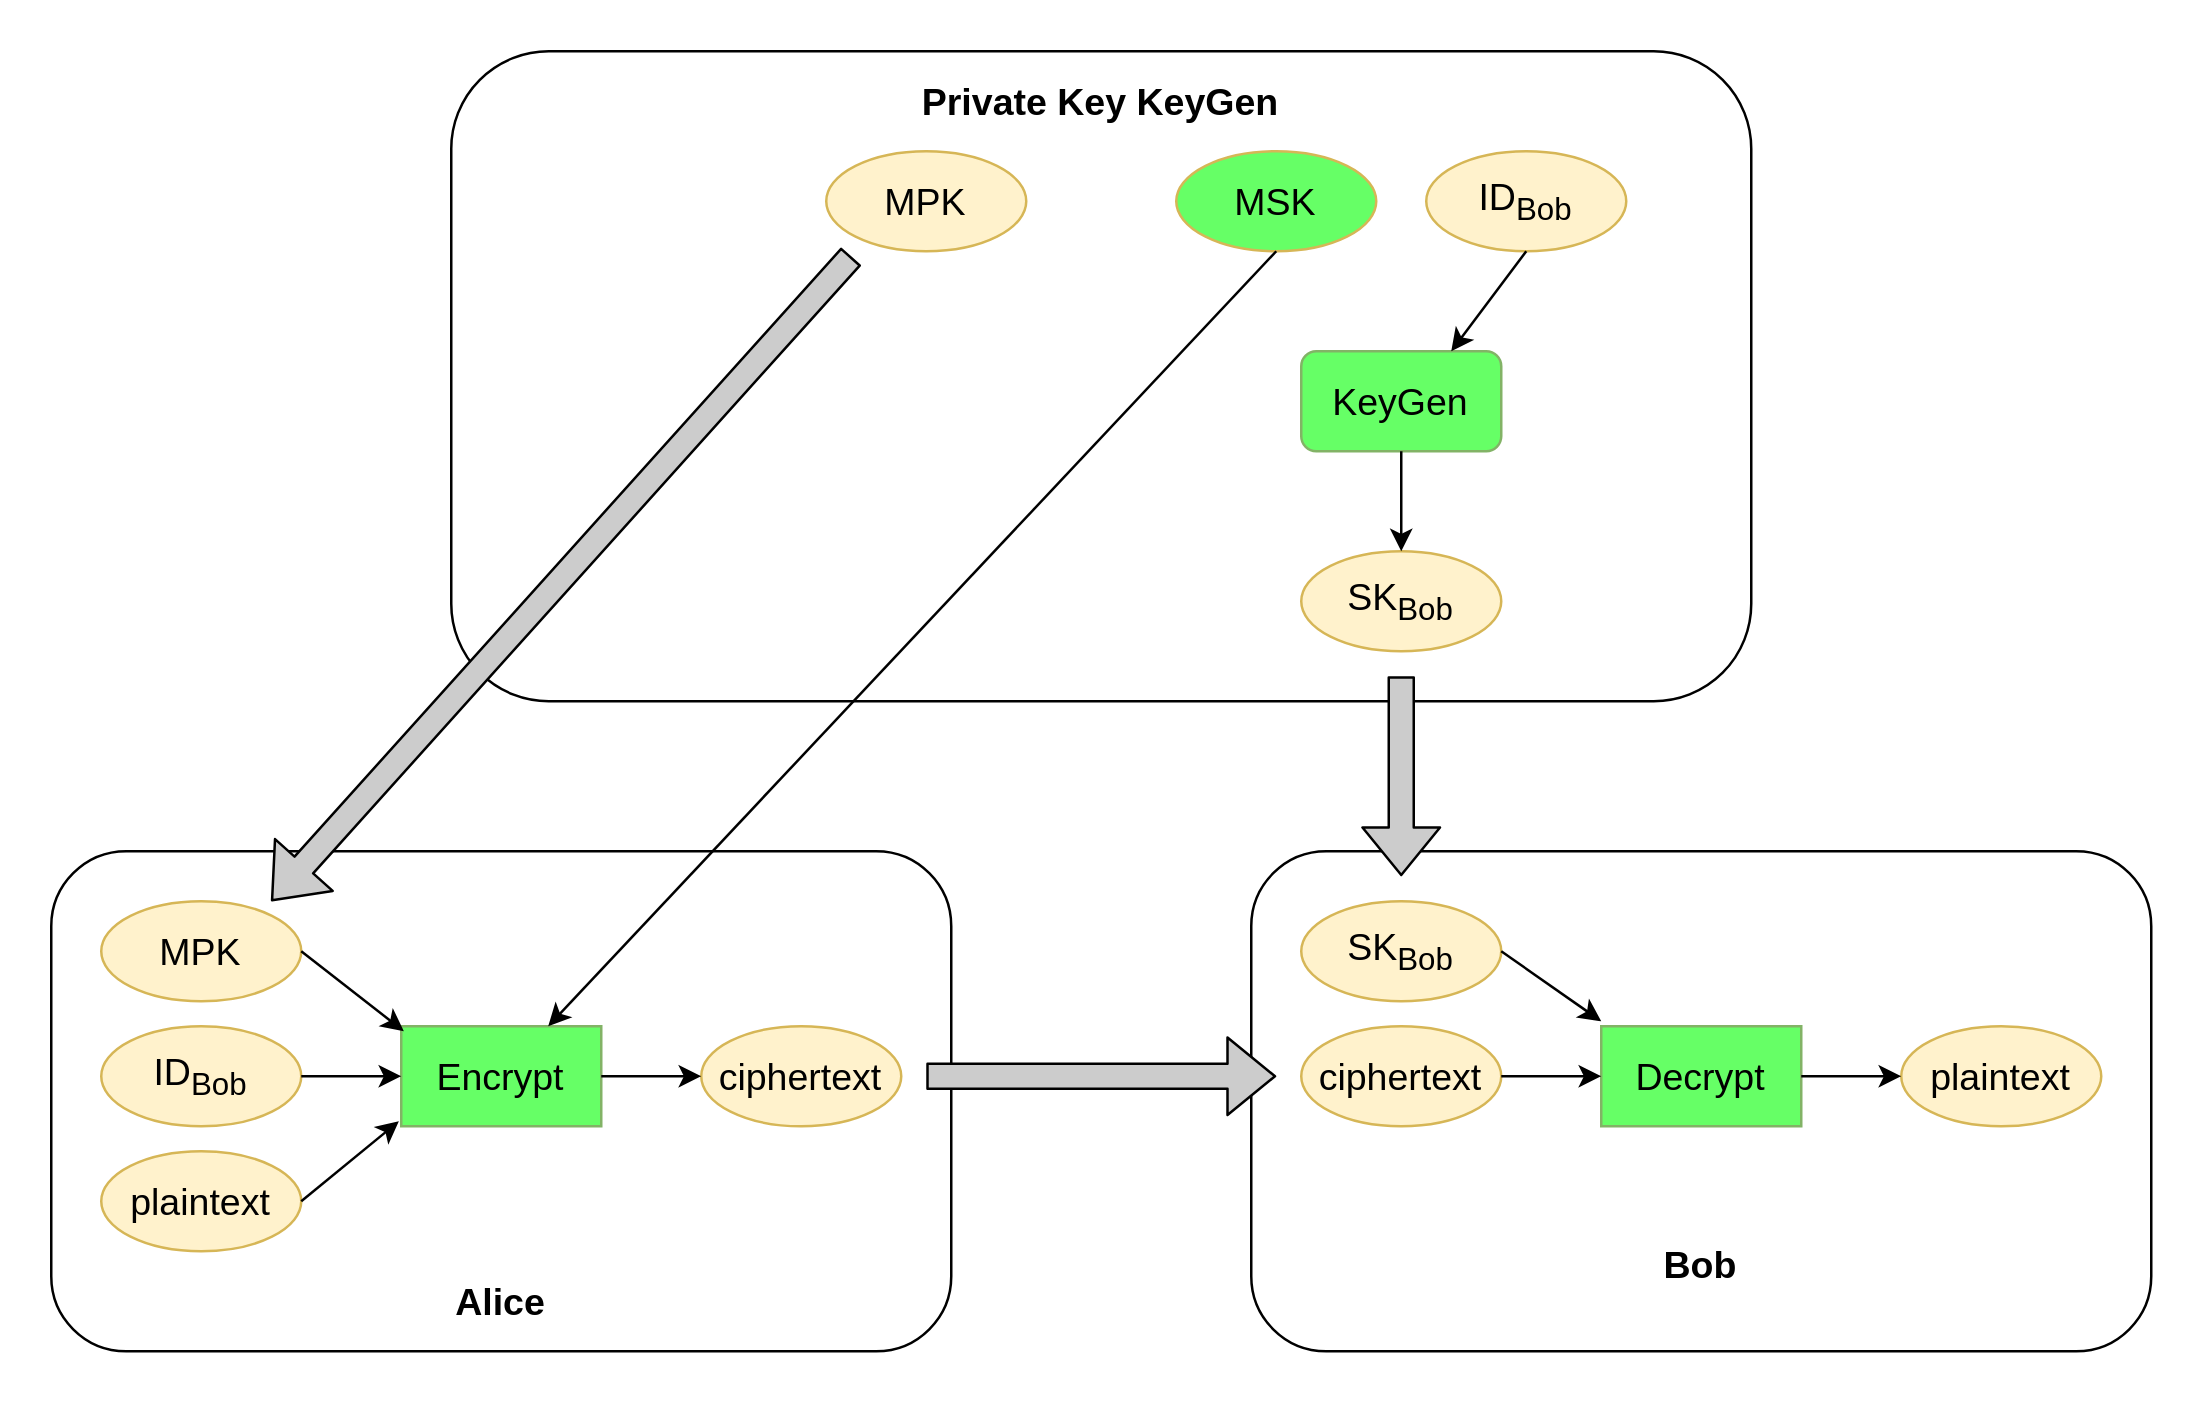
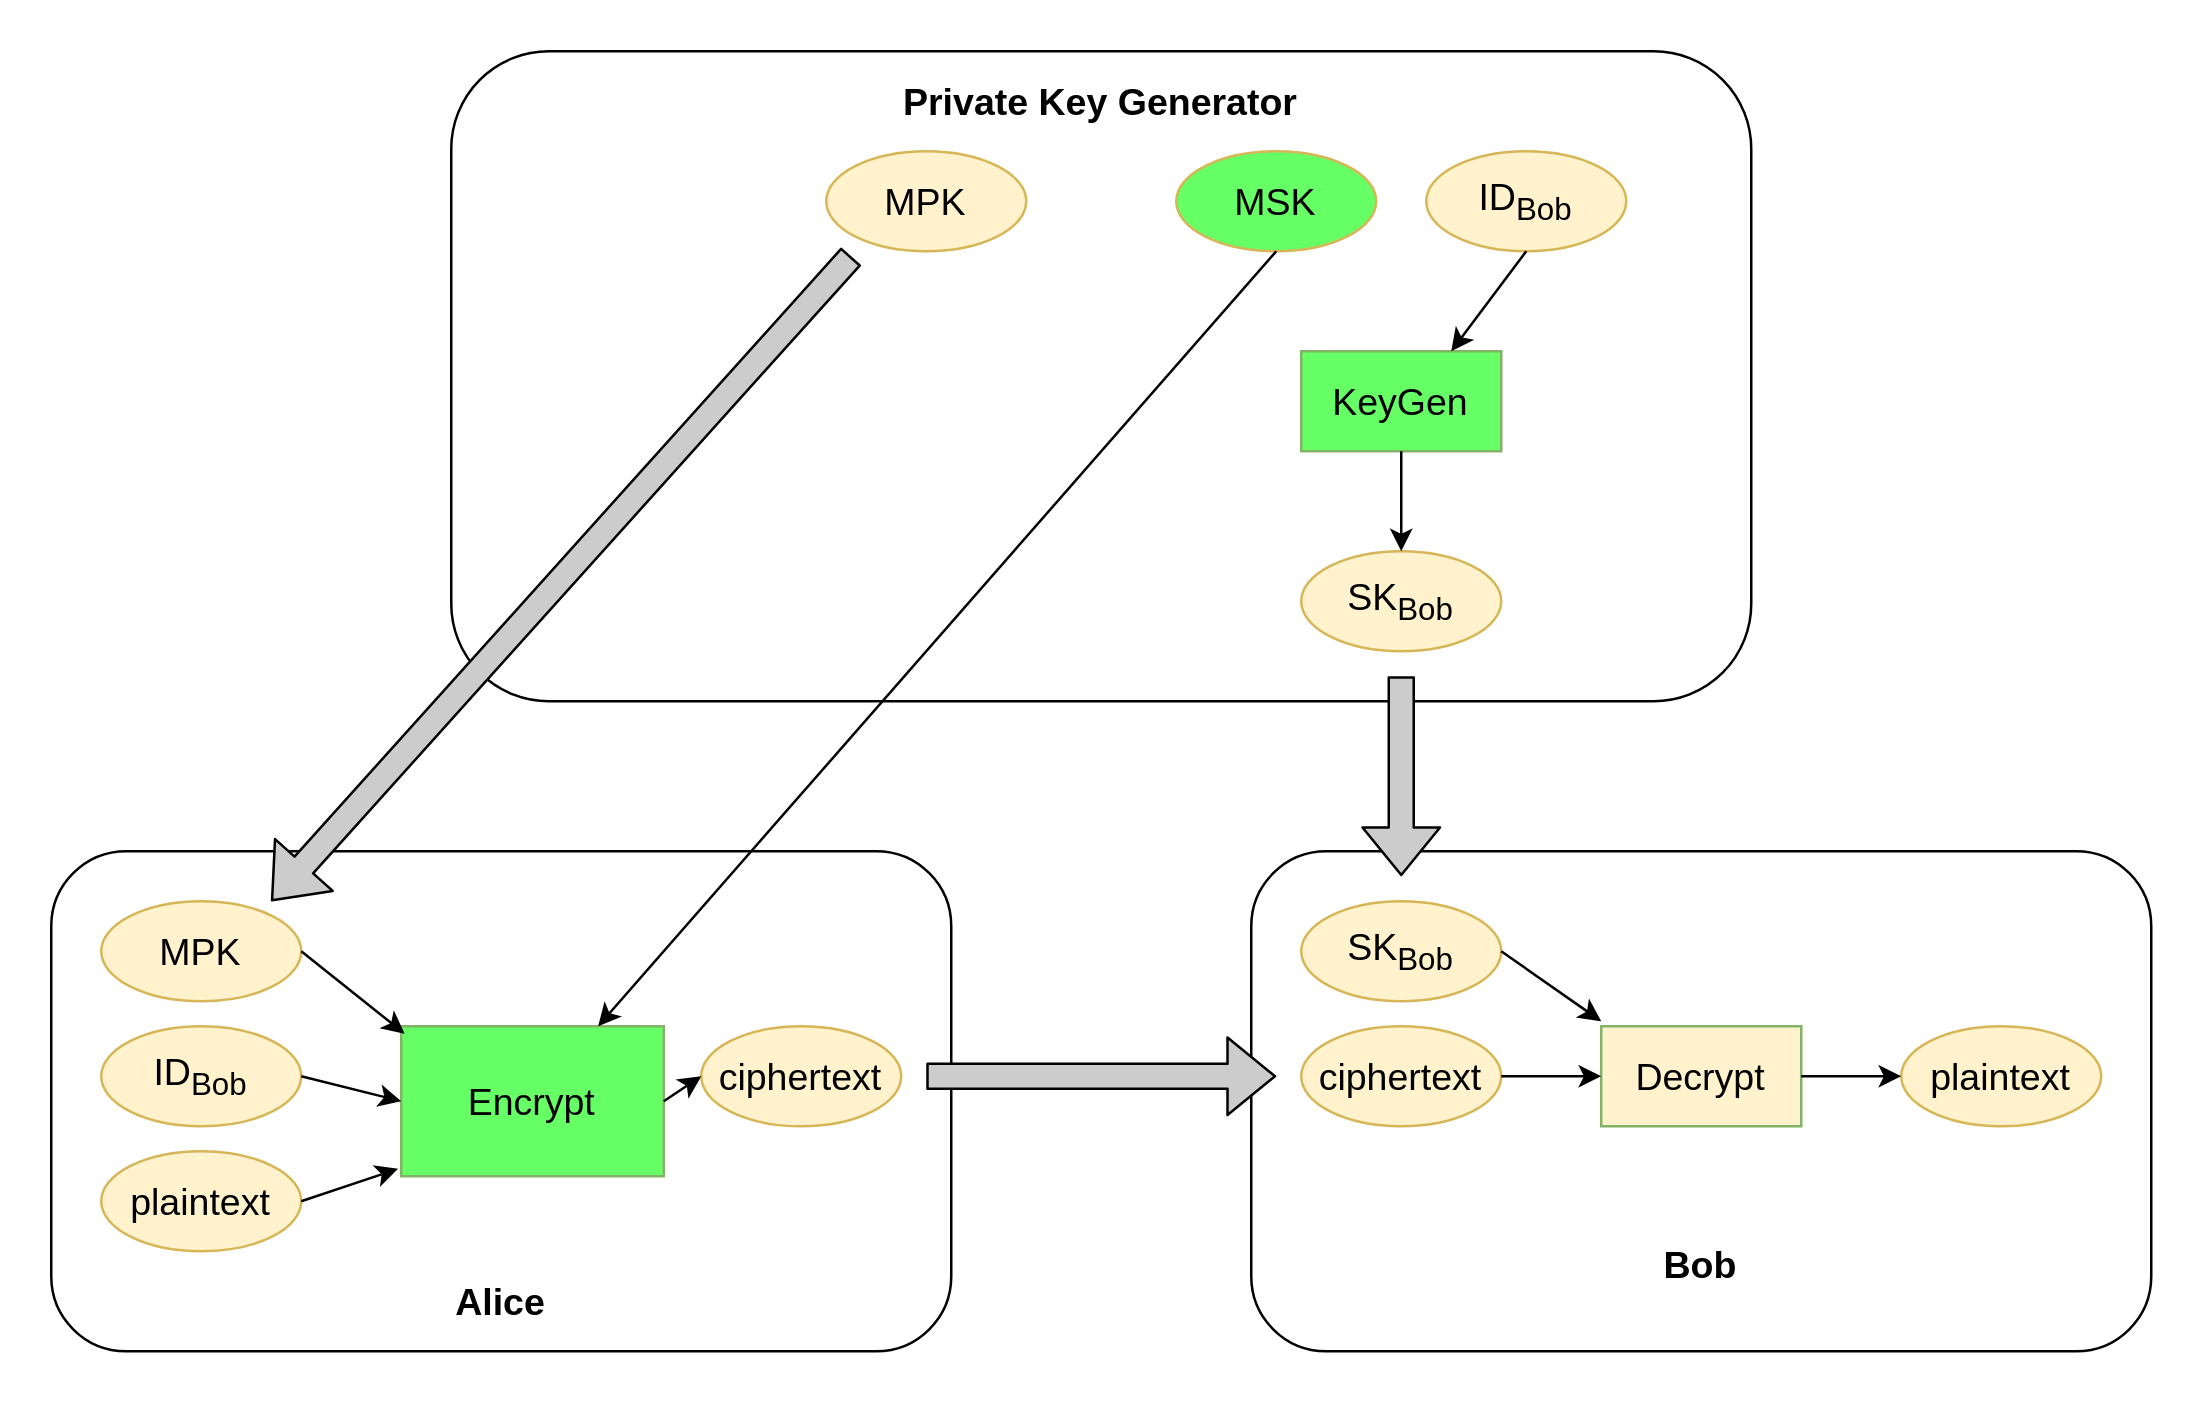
(1101, 101) -> (1101, 101)
(1401, 401) -> (1401, 401)
(501, 1076) -> (533, 1101)
(1701, 1076) -> (1701, 1076)
